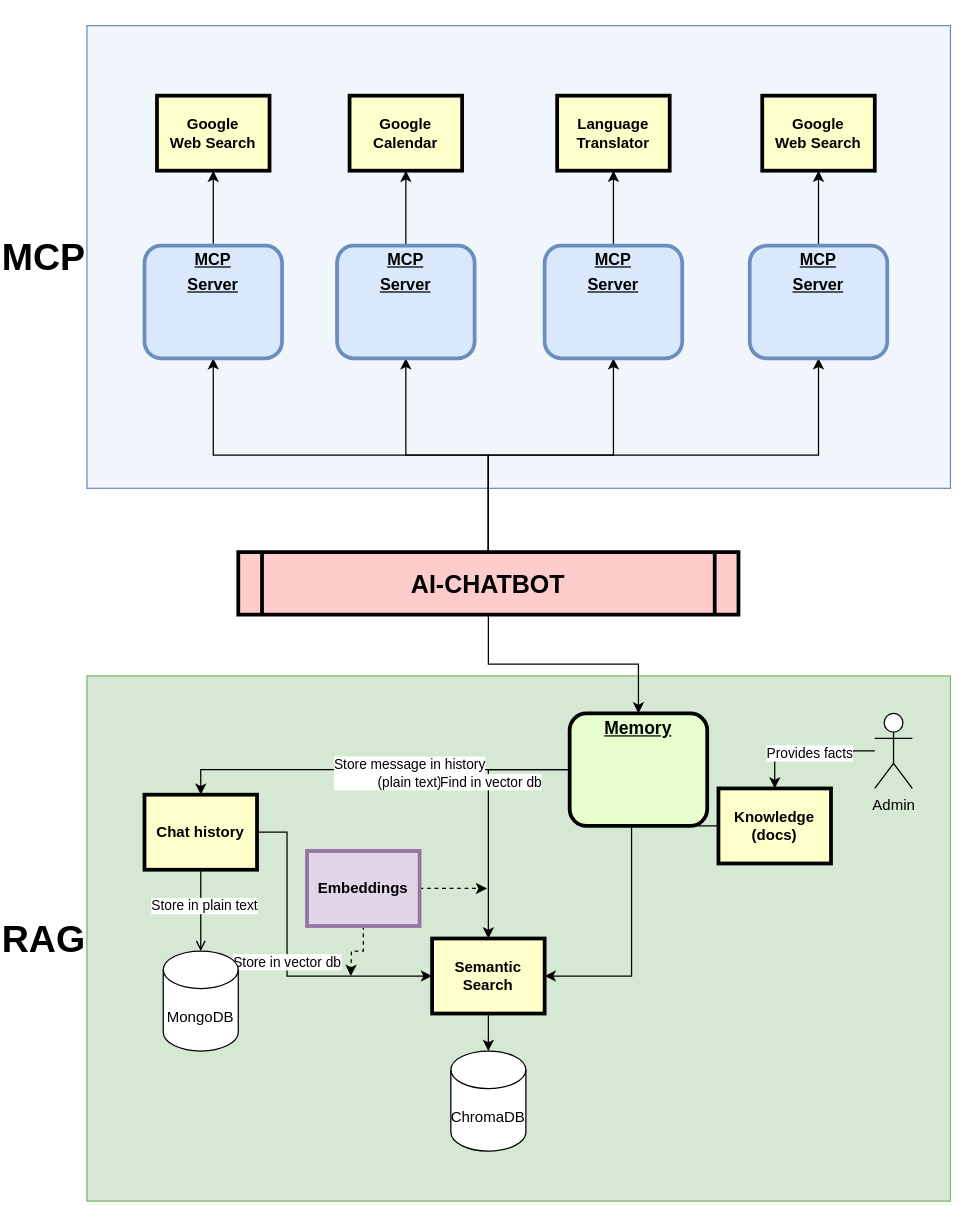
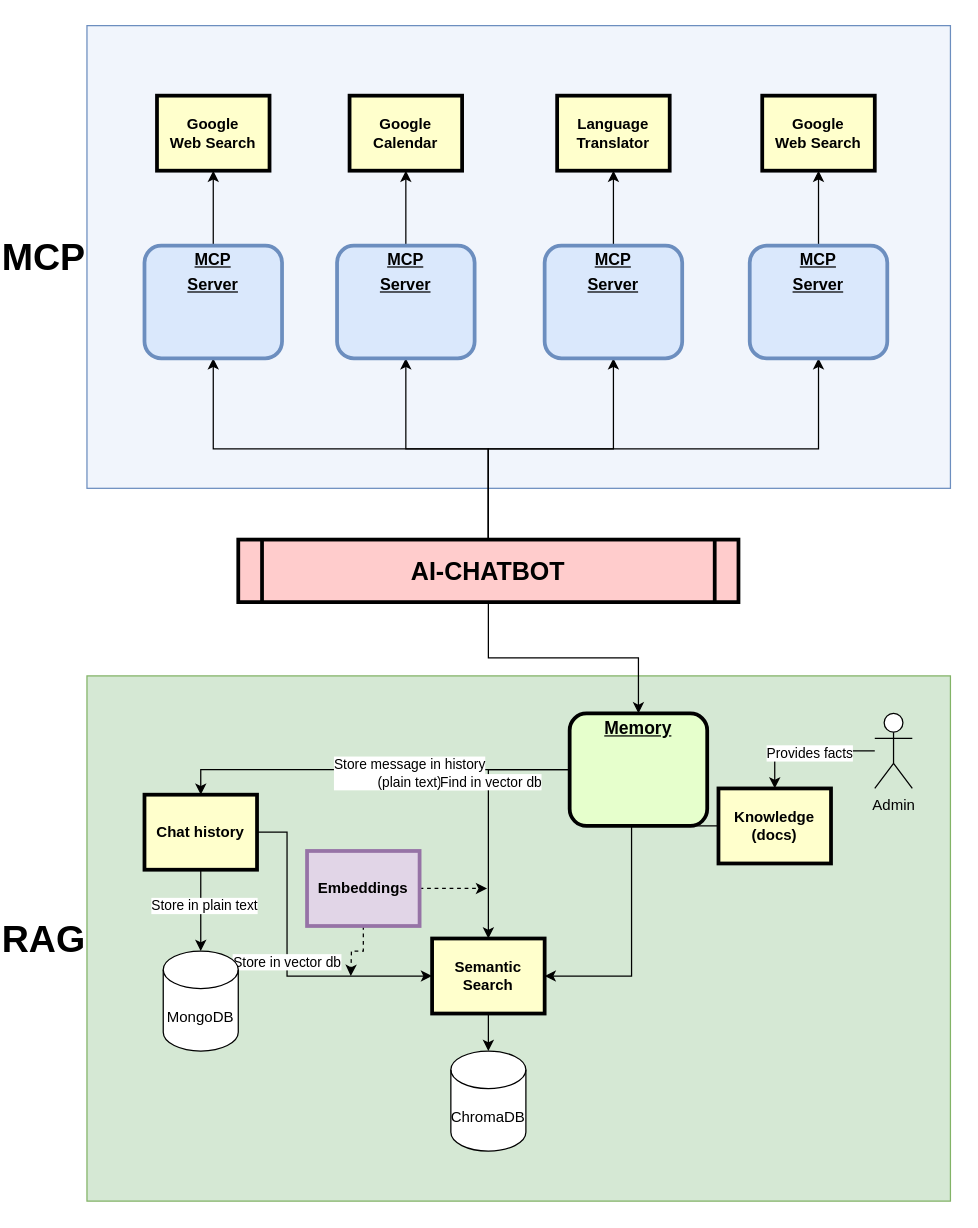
(488, 583) -> (488, 571)
(201, 943) -> (201, 941)
